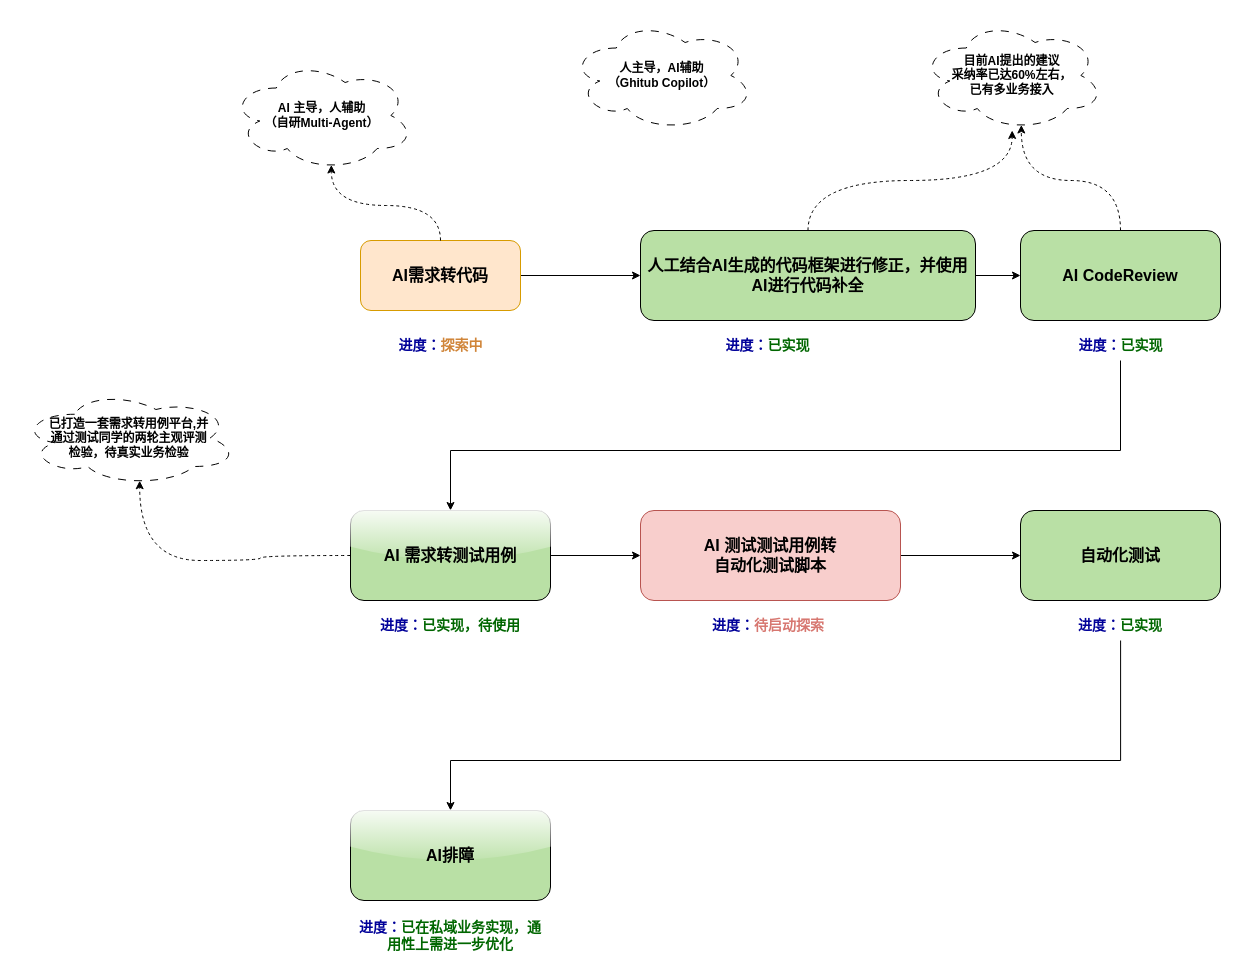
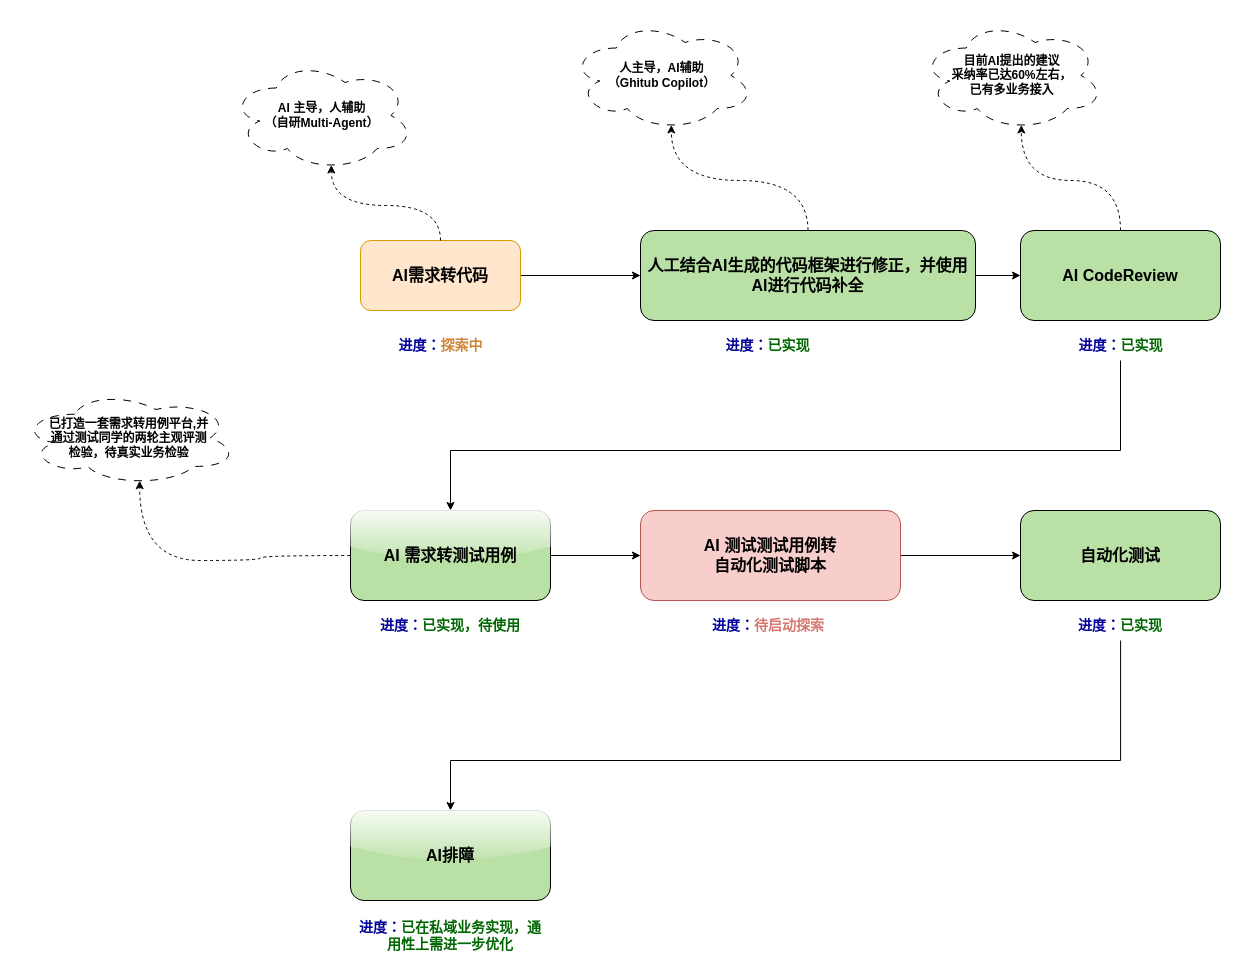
(910, 181) -> (737, 180)
